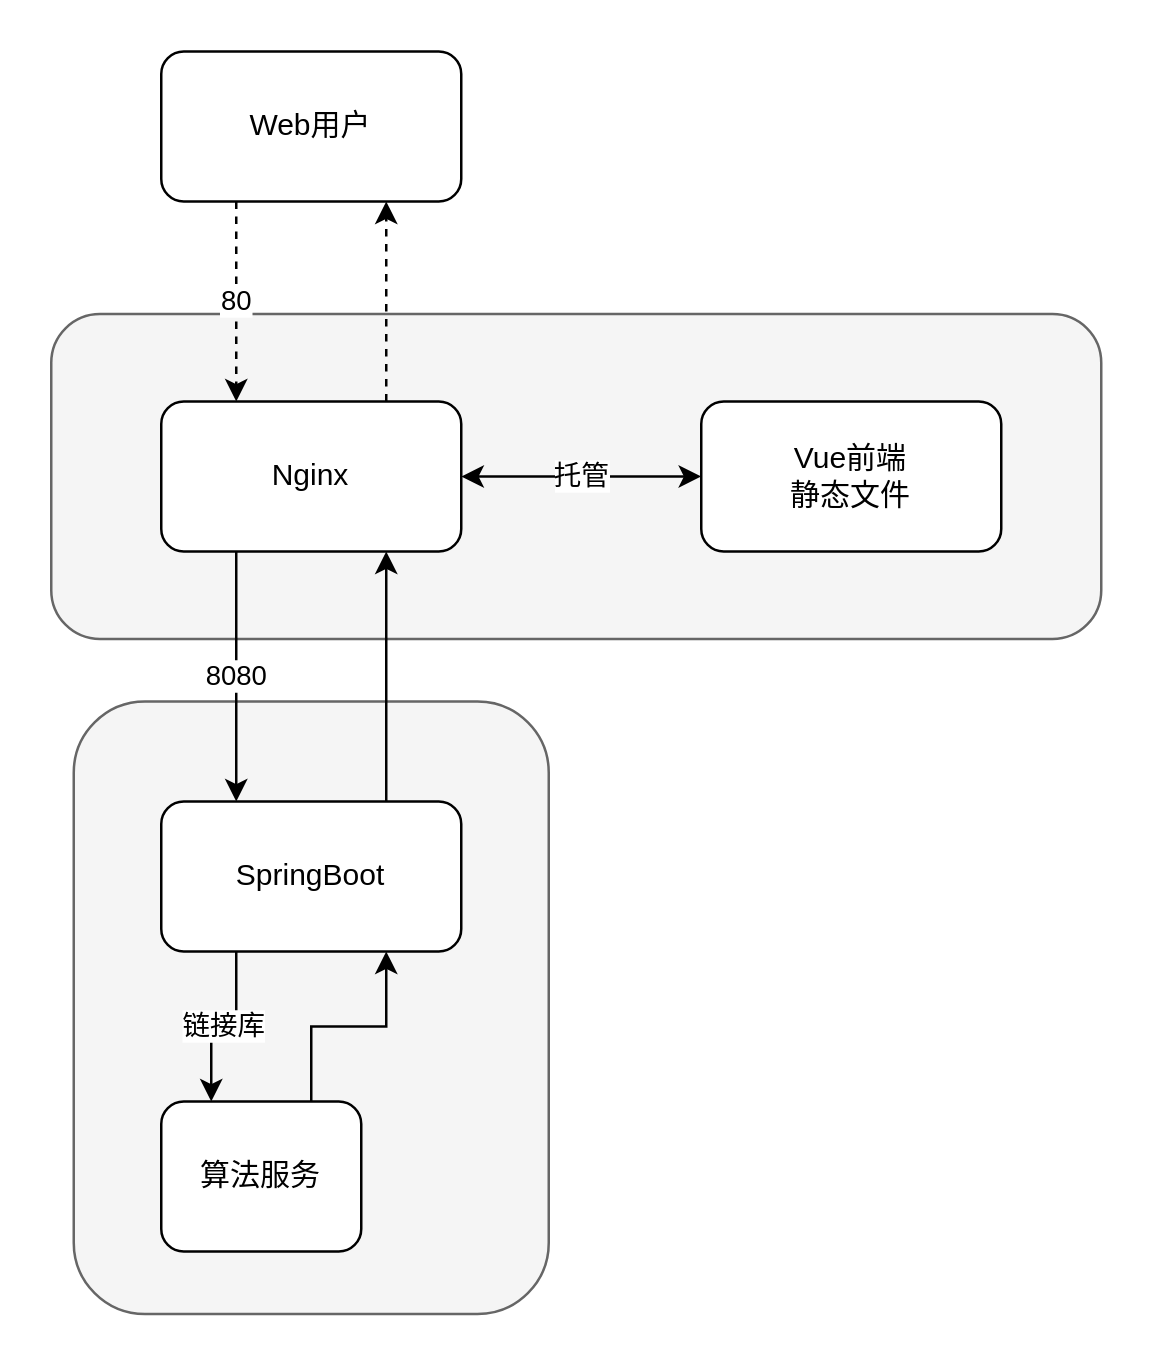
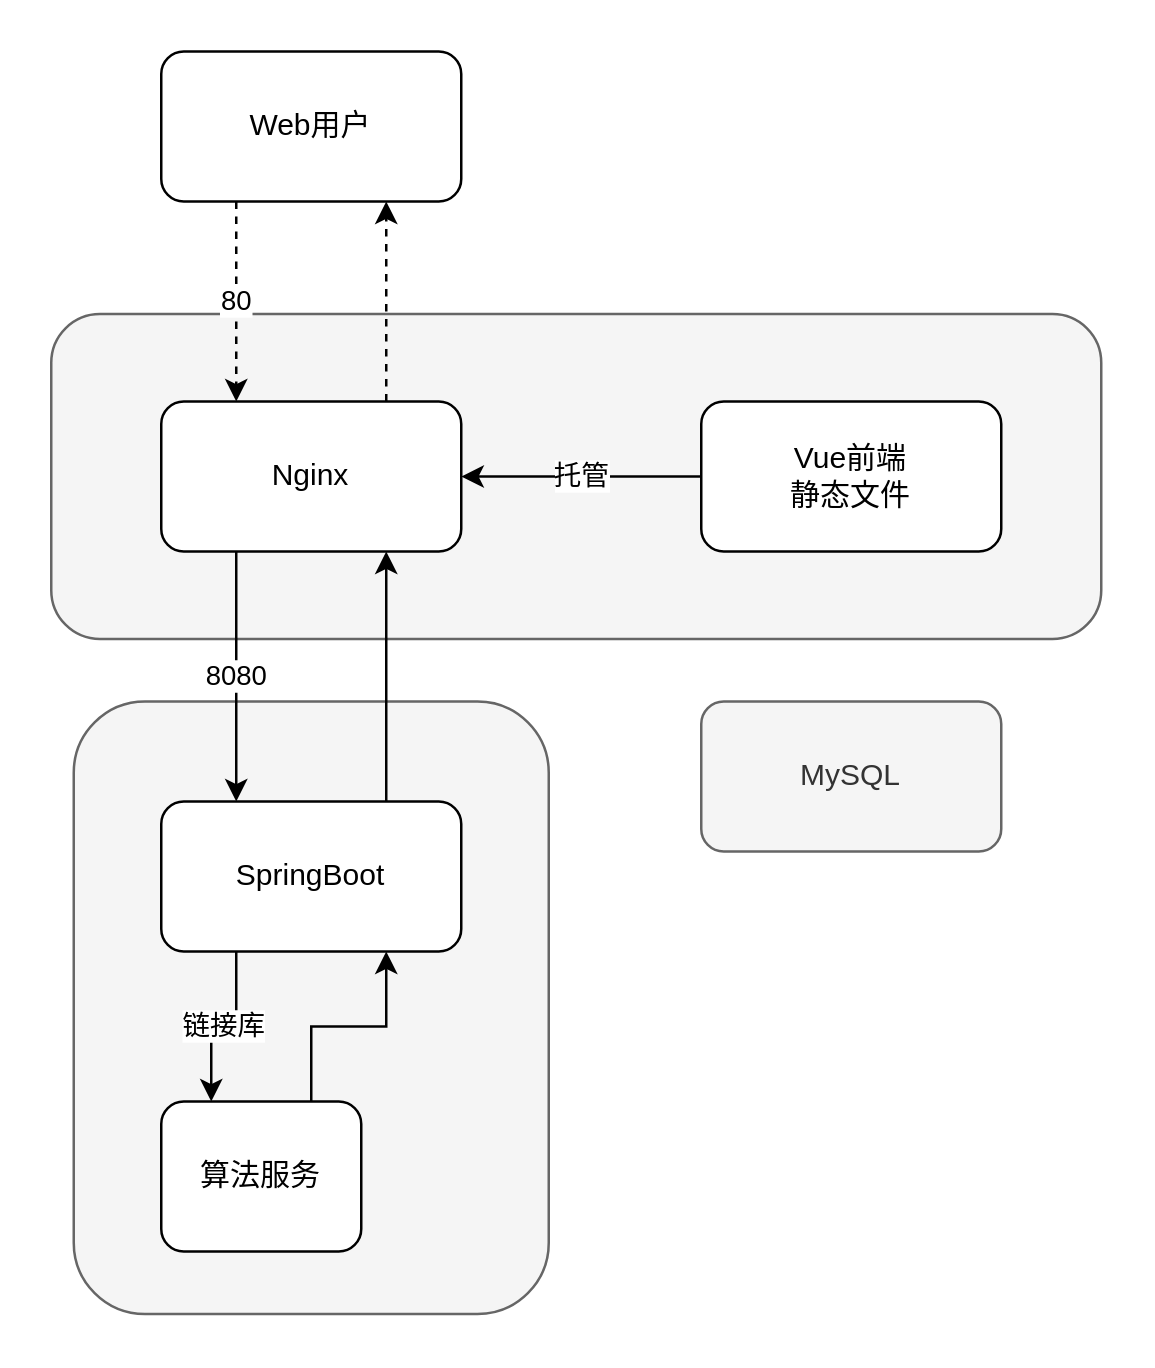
(683, 476) -> (689, 476)
none -> (851, 776)
